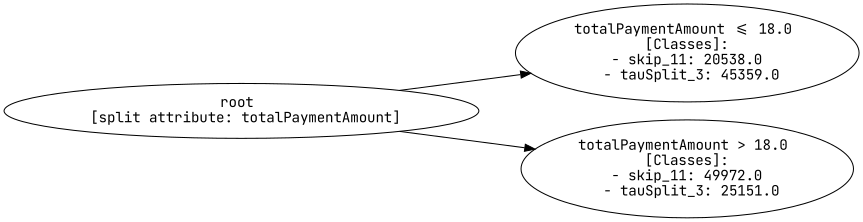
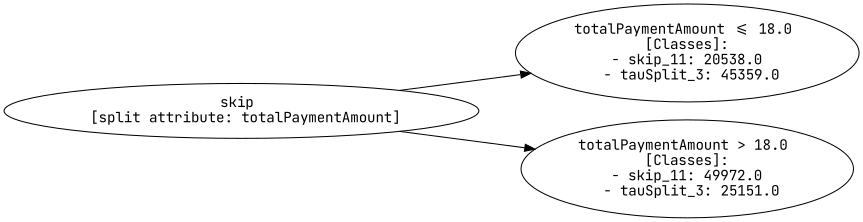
(241, 111) -> (241, 111)
